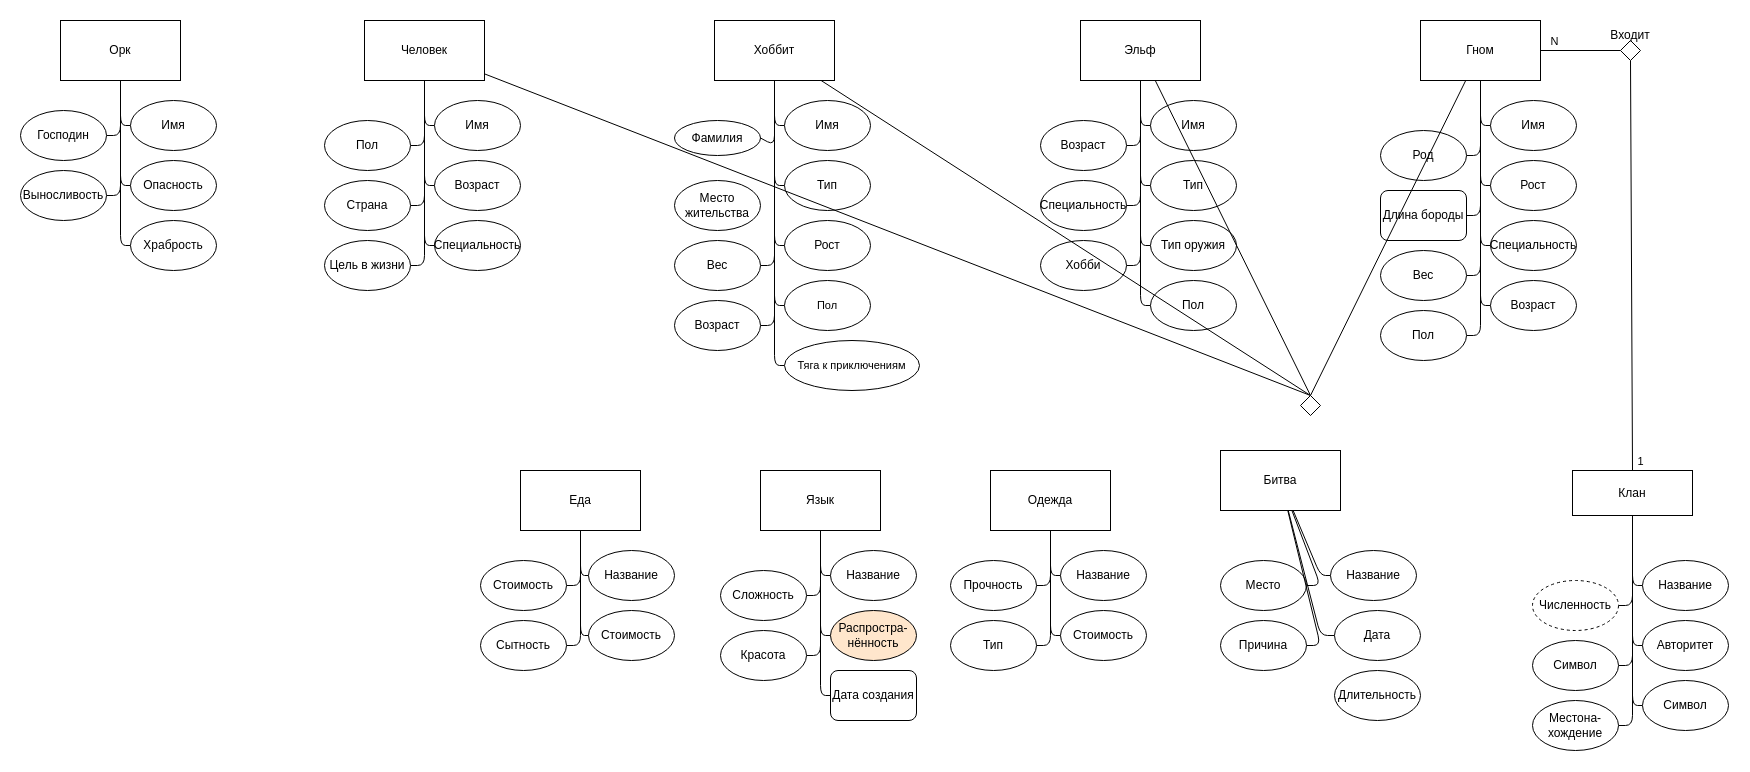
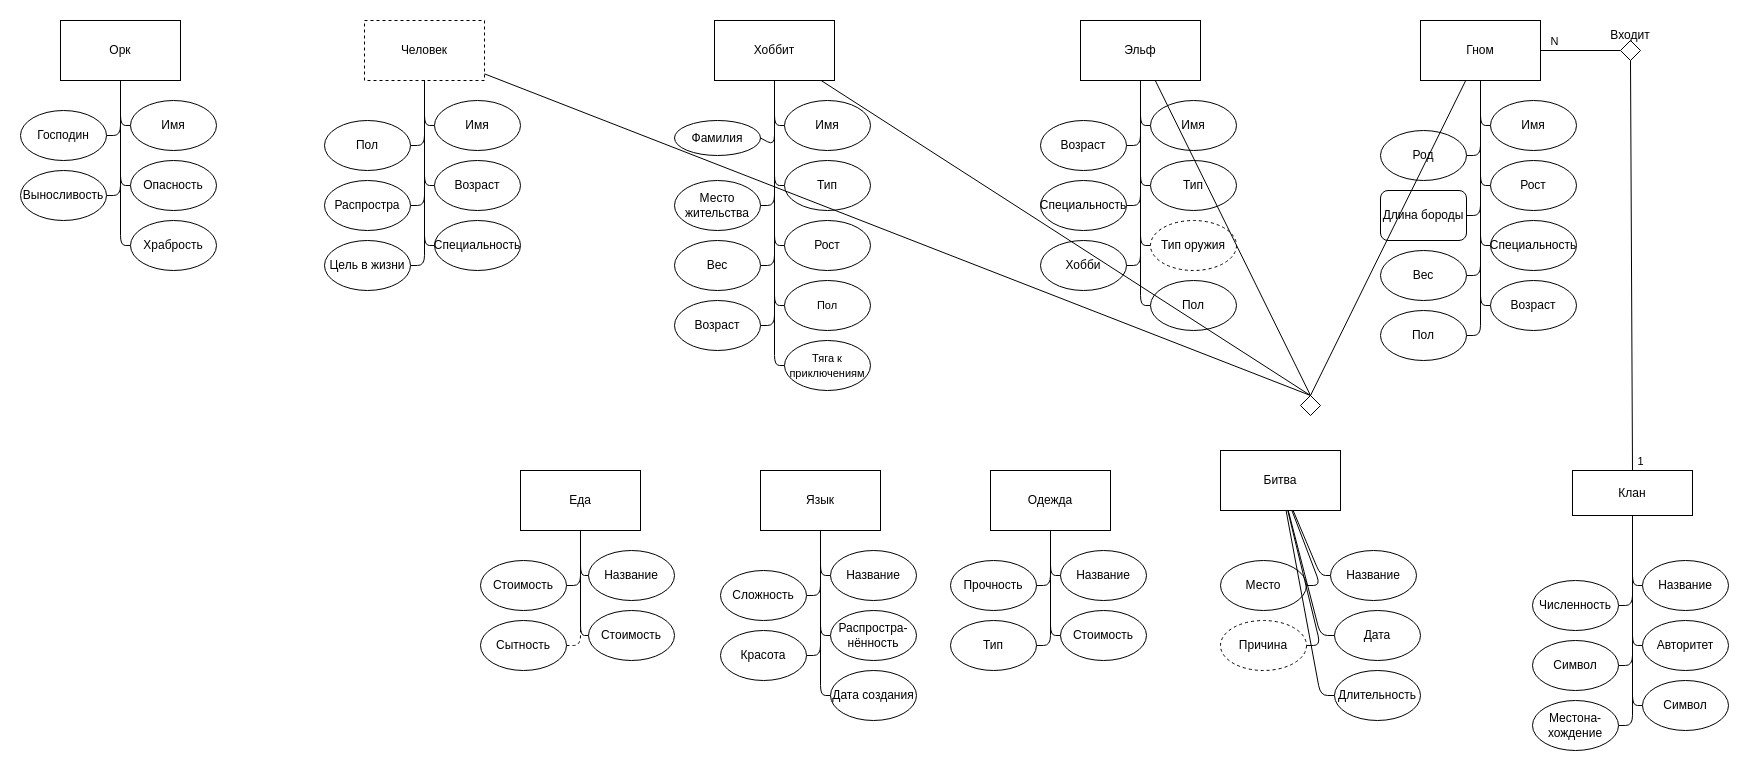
(425, 51) -> (425, 51)
(368, 206) -> (368, 206)
none -> (766, 206)
(1194, 246) -> (1194, 246)
(852, 366) -> (828, 366)
(1576, 606) -> (1576, 606)
none -> (1305, 610)
(874, 636) -> (874, 636)
(576, 645) -> (576, 645)
(1264, 646) -> (1264, 646)
(874, 696) -> (874, 696)
